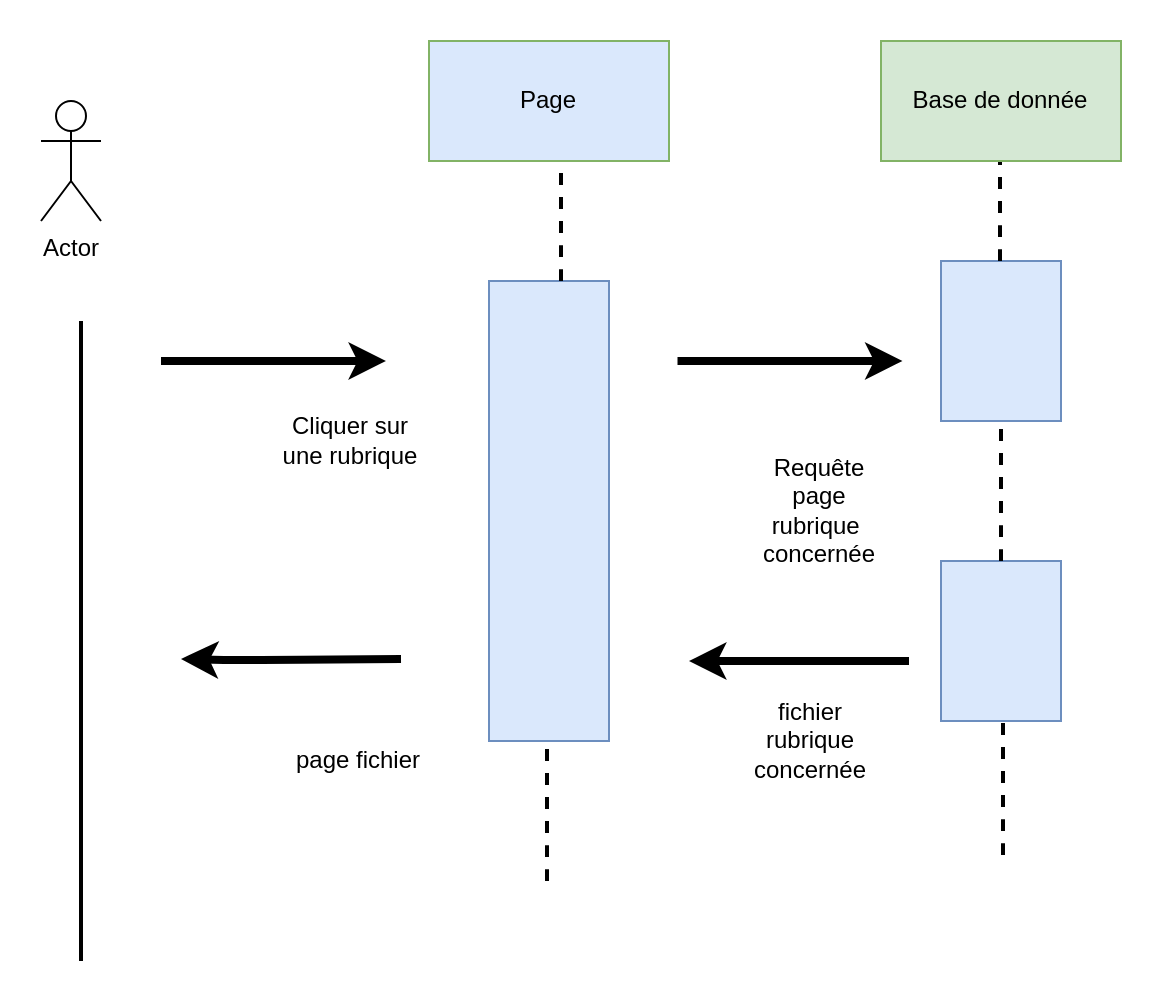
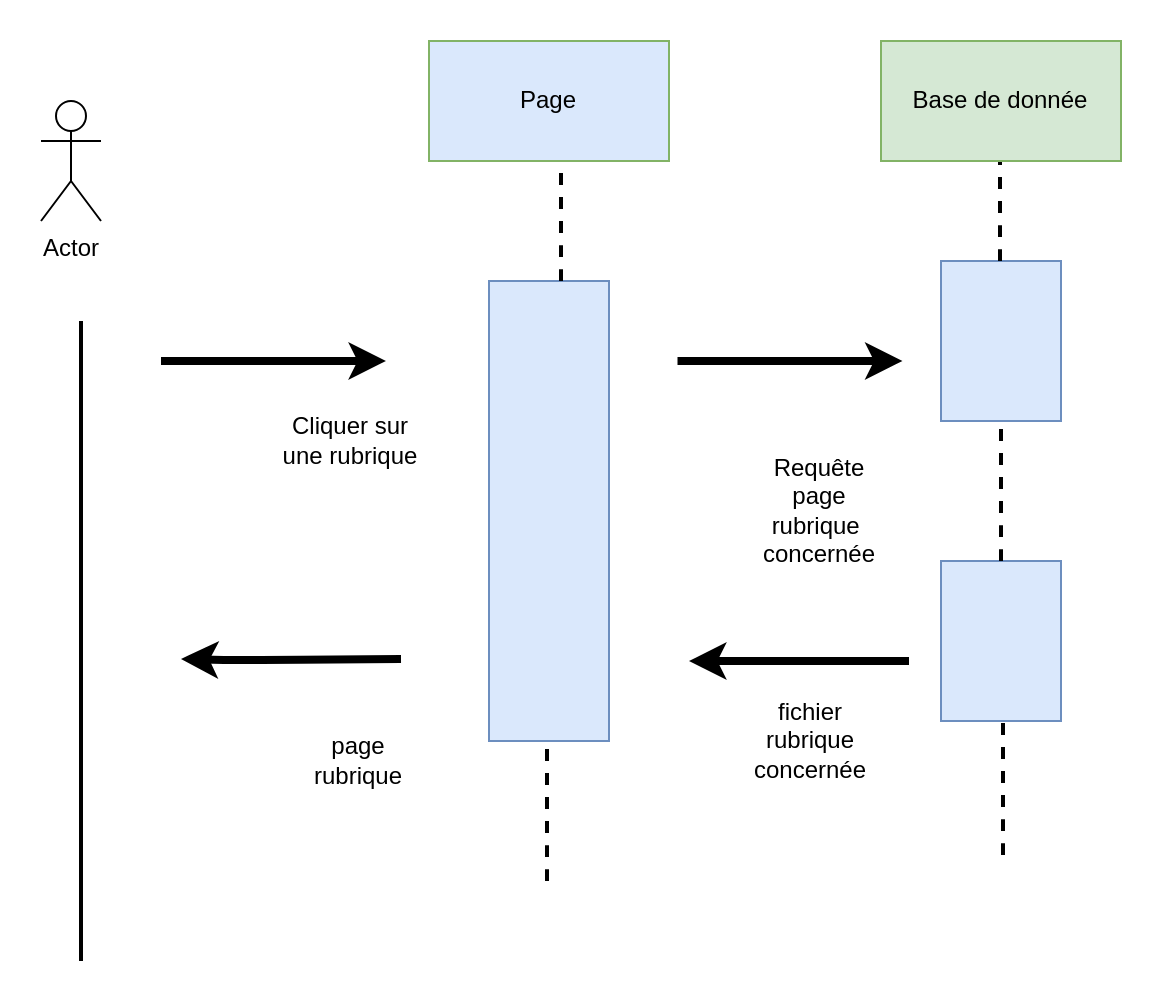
(359, 761) -> (359, 761)
